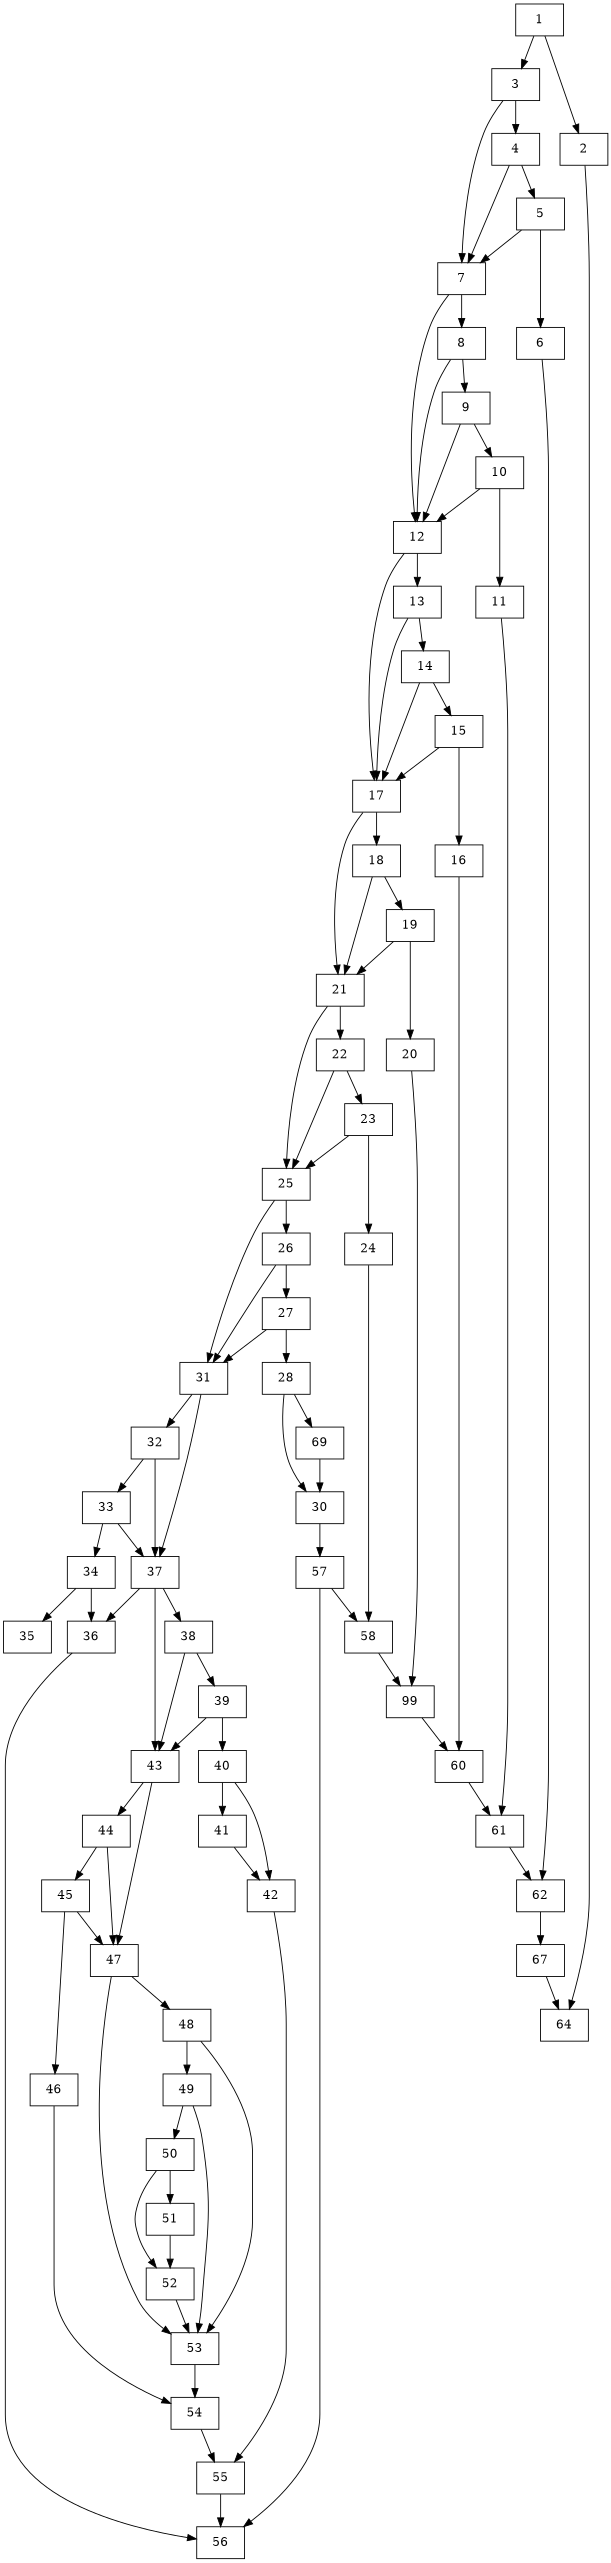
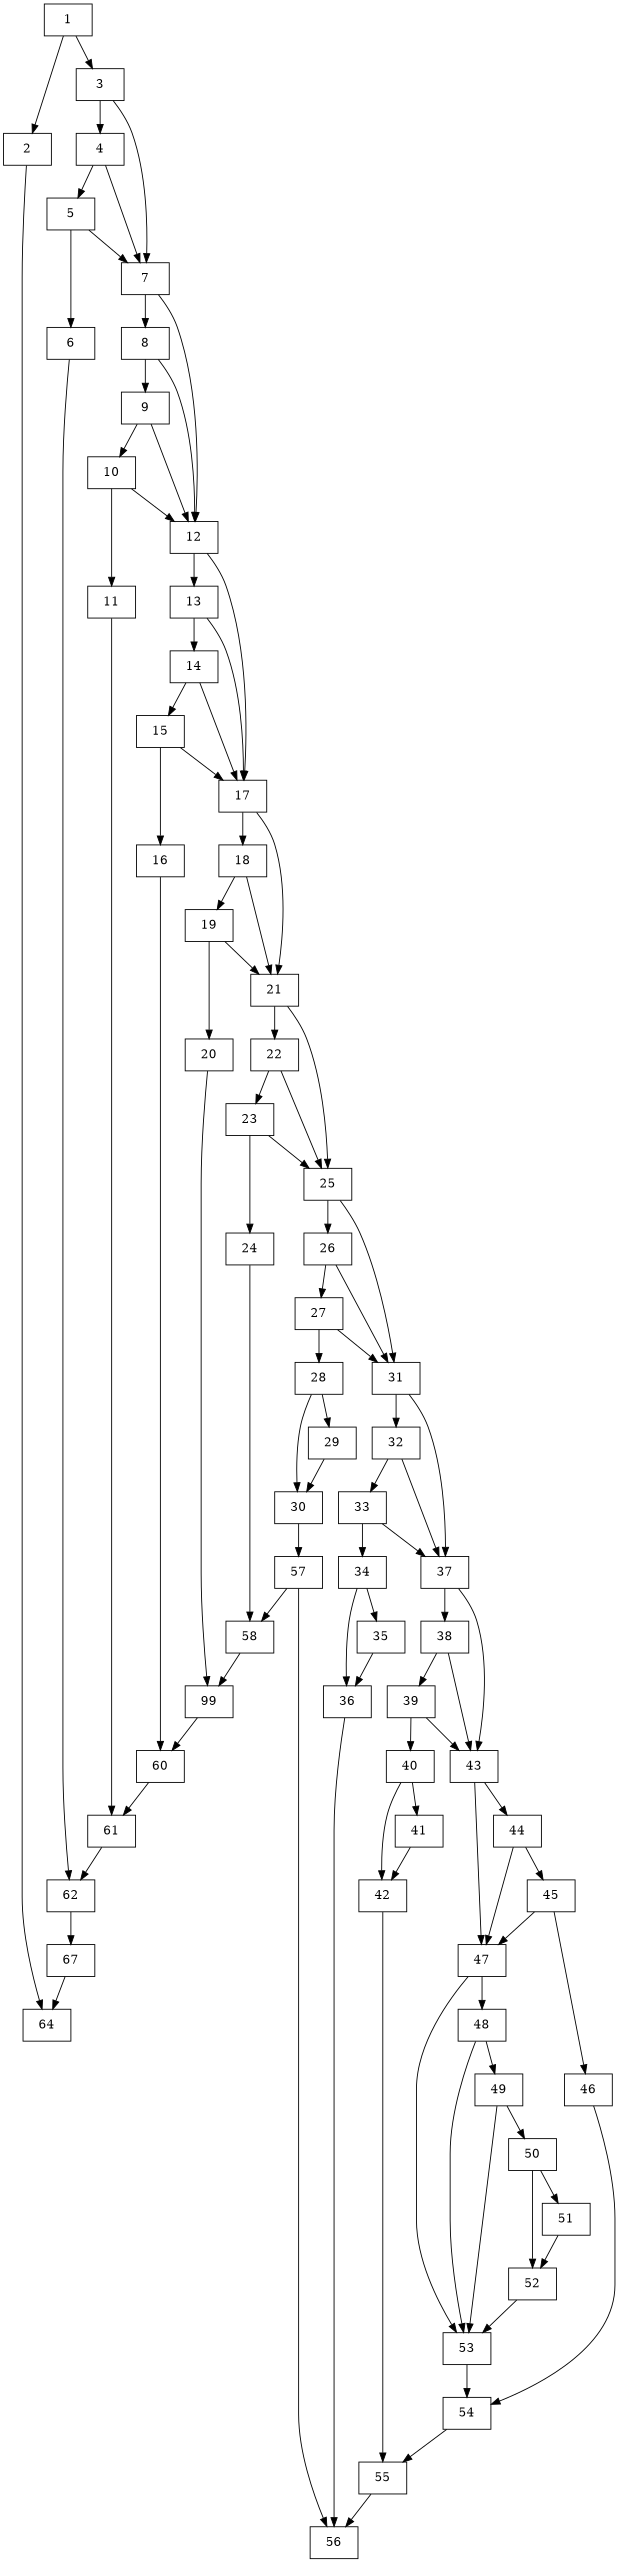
(320, 1443) -> (332, 1443)
(126, 1602) -> (366, 1666)
